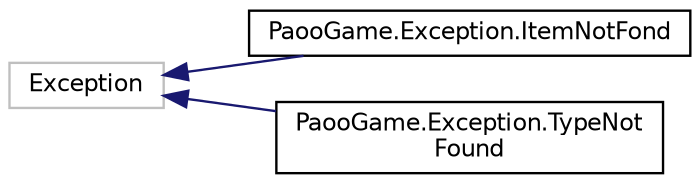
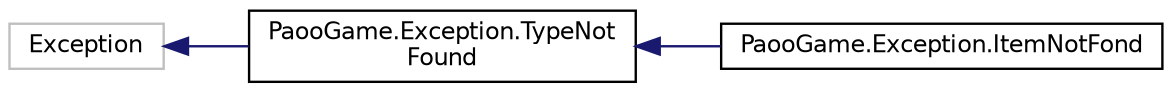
(245, 64) -> (690, 46)
